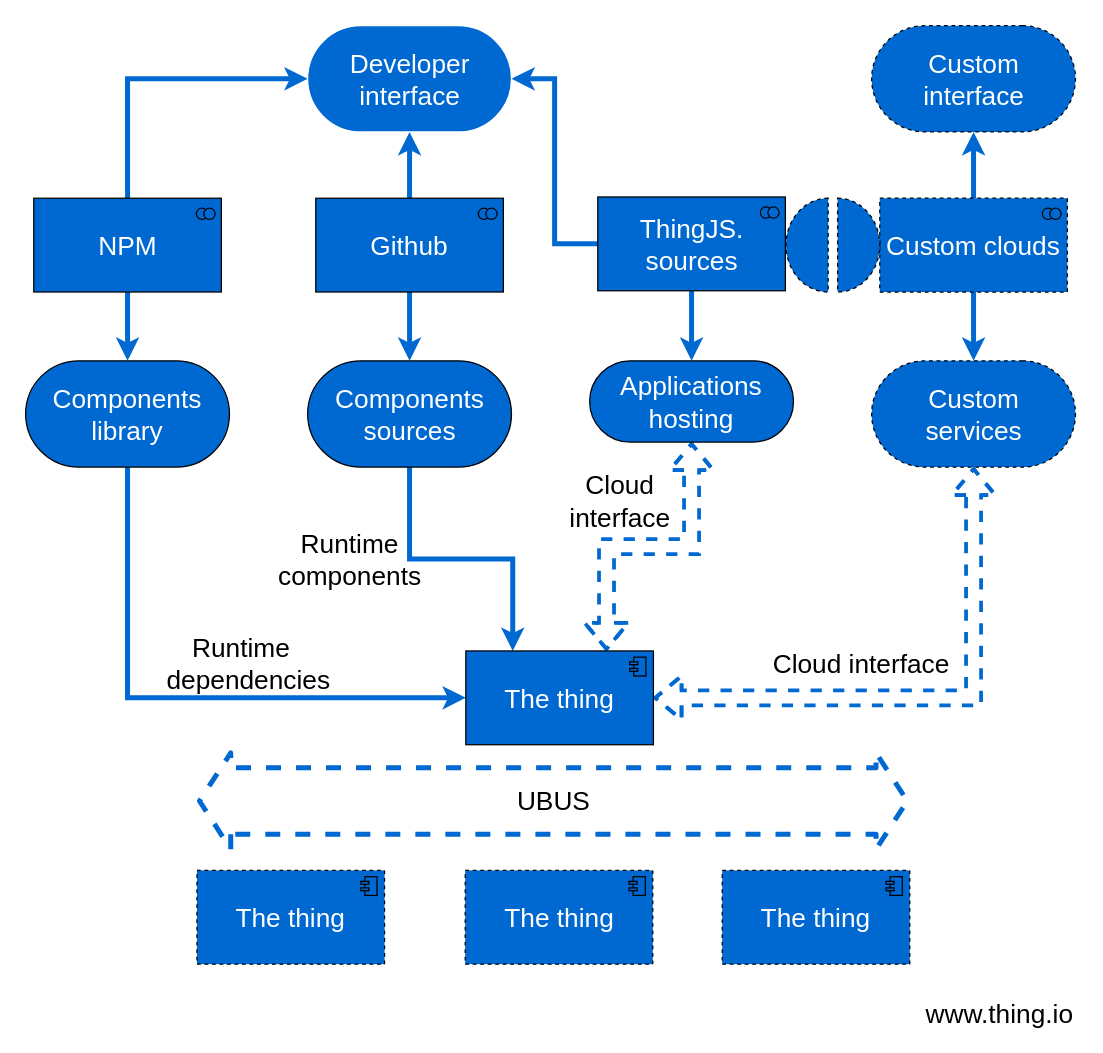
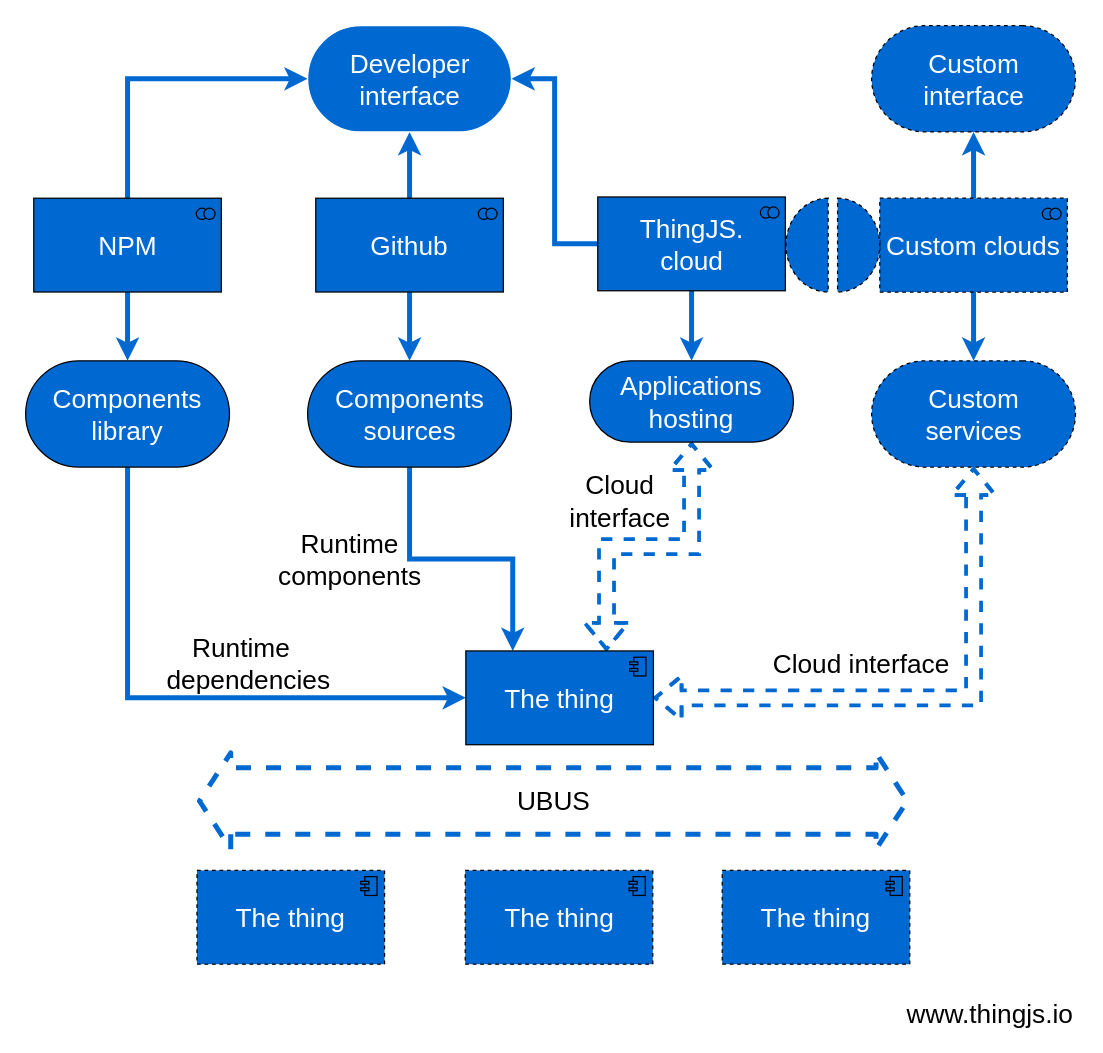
(692, 244) -> (692, 244)
(999, 1013) -> (984, 1013)
